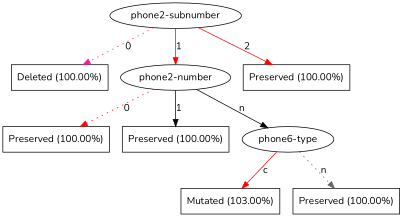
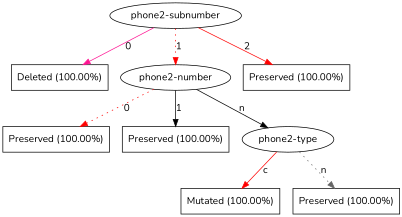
(176, 43) -> (176, 43)
(122, 44) -> (122, 44)
(288, 139) -> (288, 139)
(230, 201) -> (230, 201)
